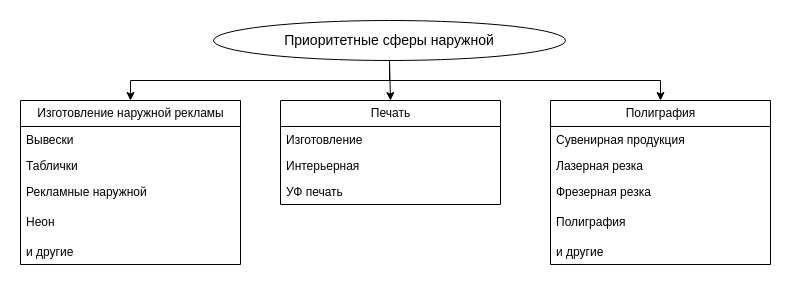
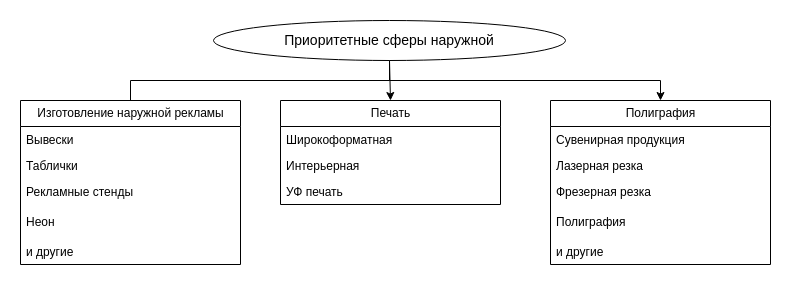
(131, 92) -> (131, 95)
(327, 141) -> (337, 141)
(85, 193) -> (79, 193)
